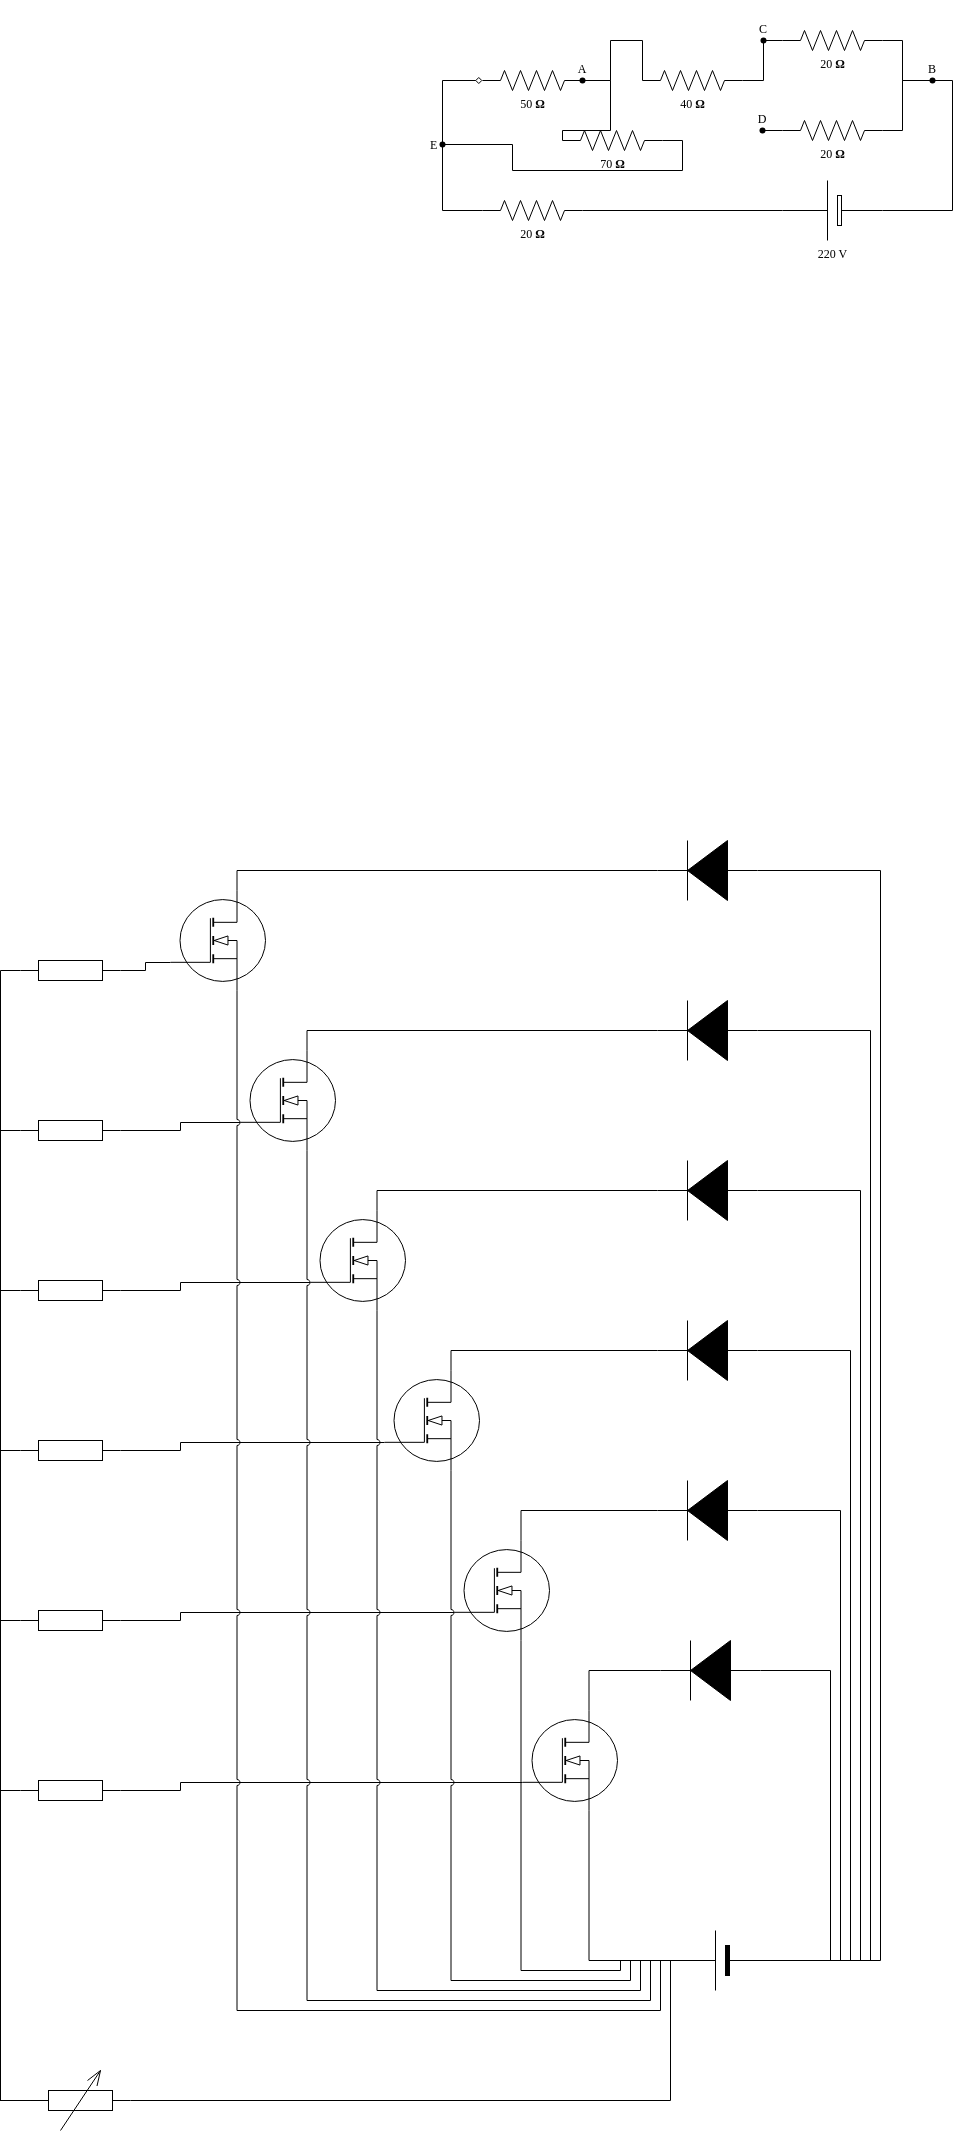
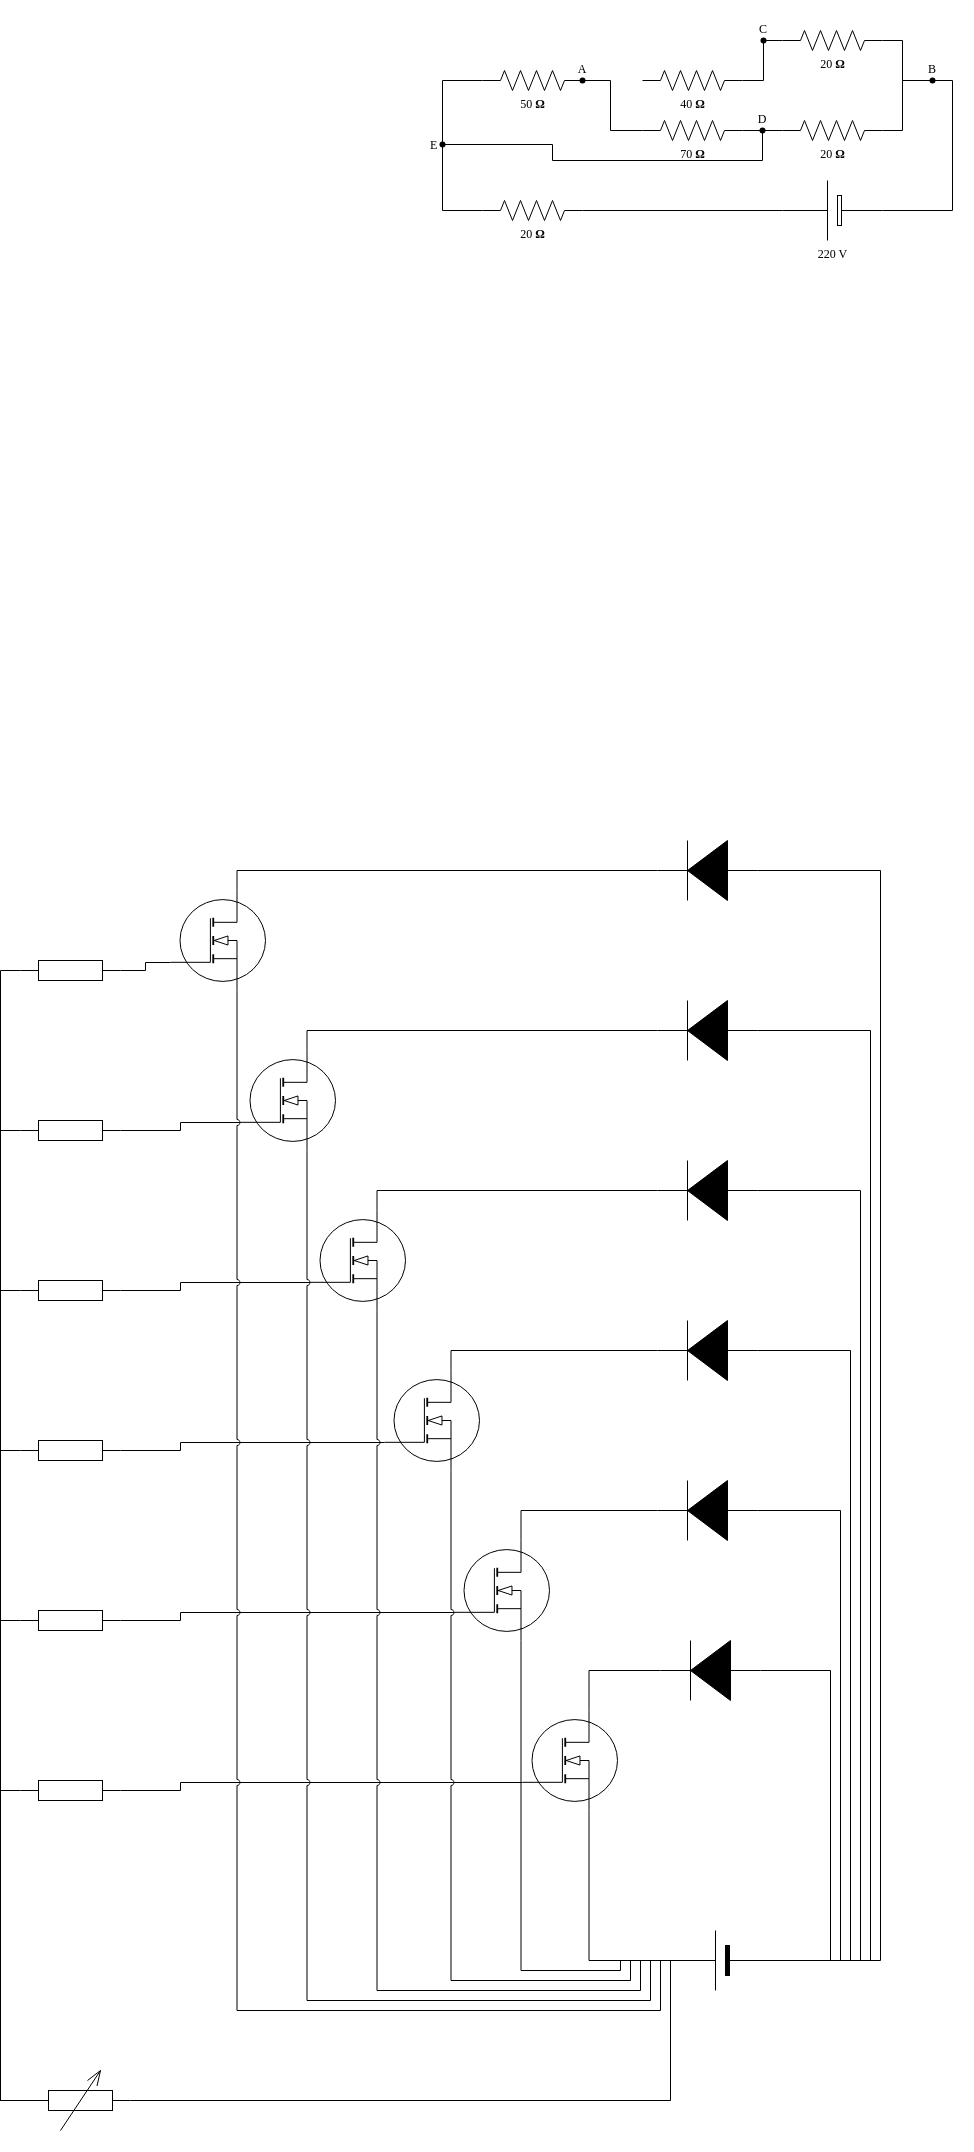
(627, 41) -> none
(475, 81) -> (477, 81)
(613, 141) -> (693, 131)
